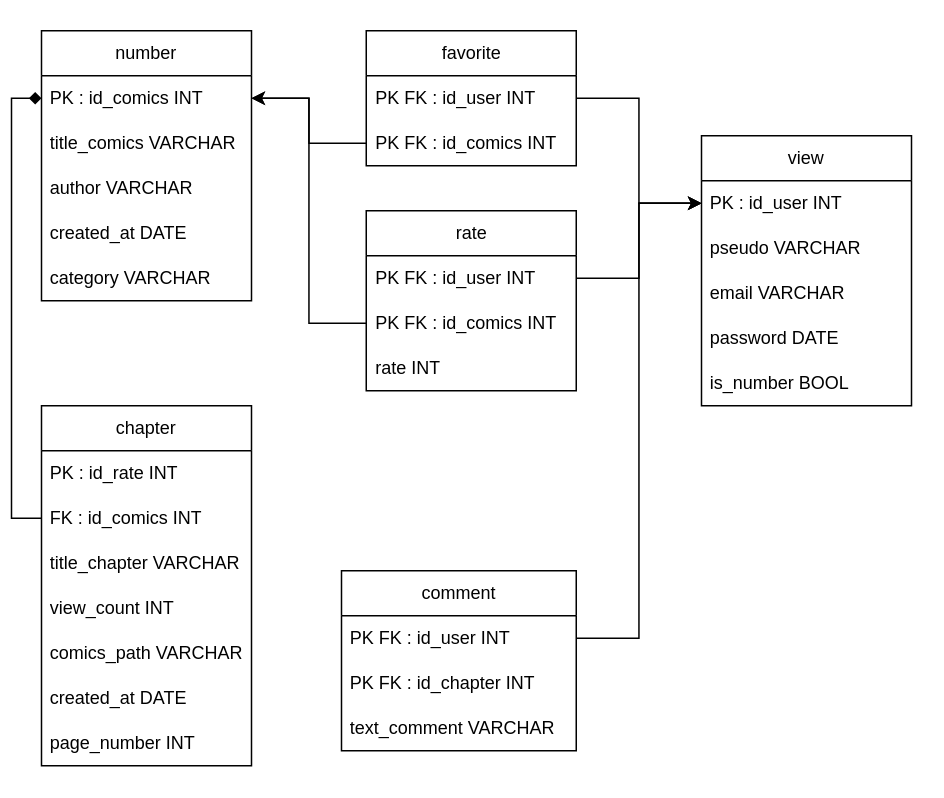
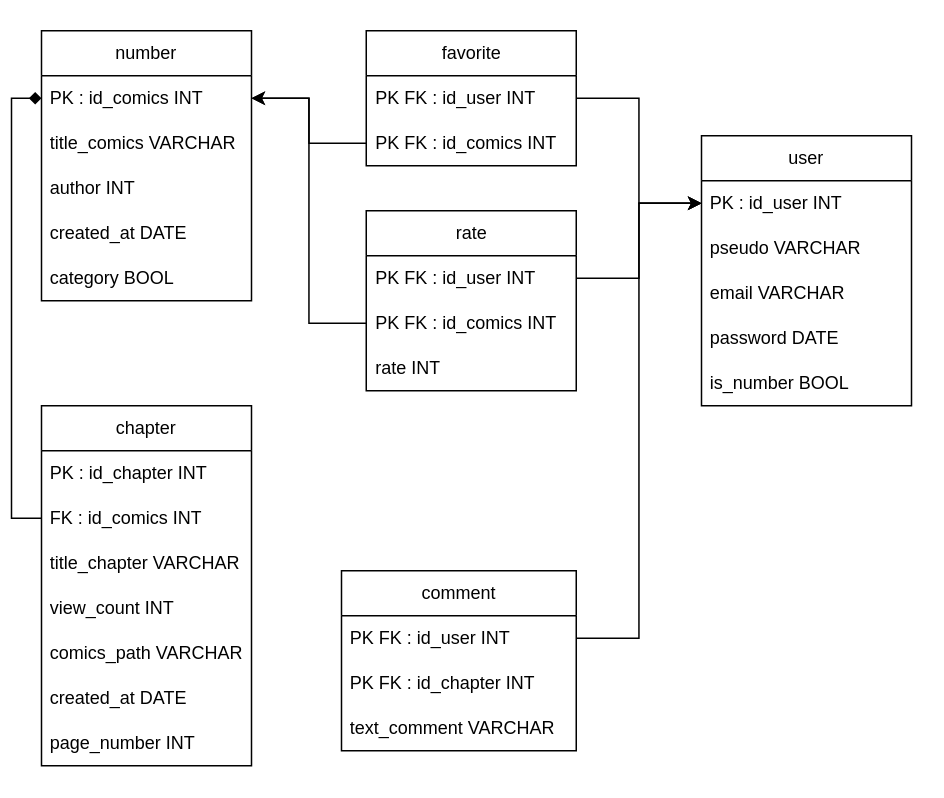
(806, 158) -> (806, 158)
(118, 188) -> (98, 188)
(129, 278) -> (113, 278)
(119, 473) -> (134, 473)
